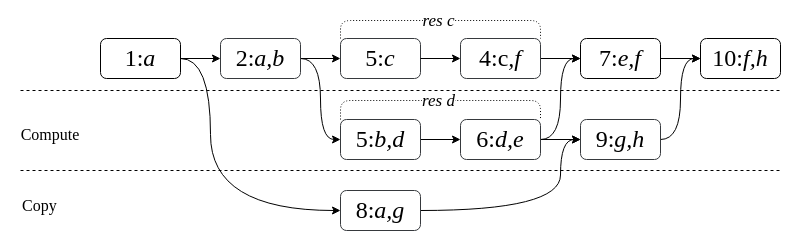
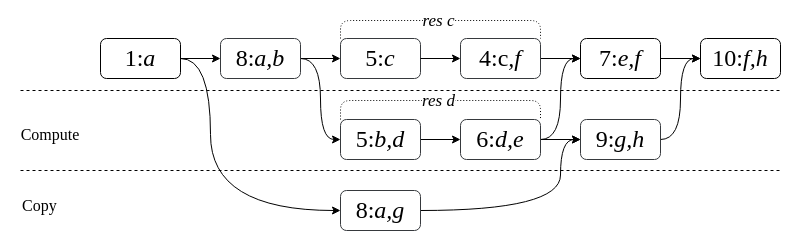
(261, 59) -> (261, 59)
